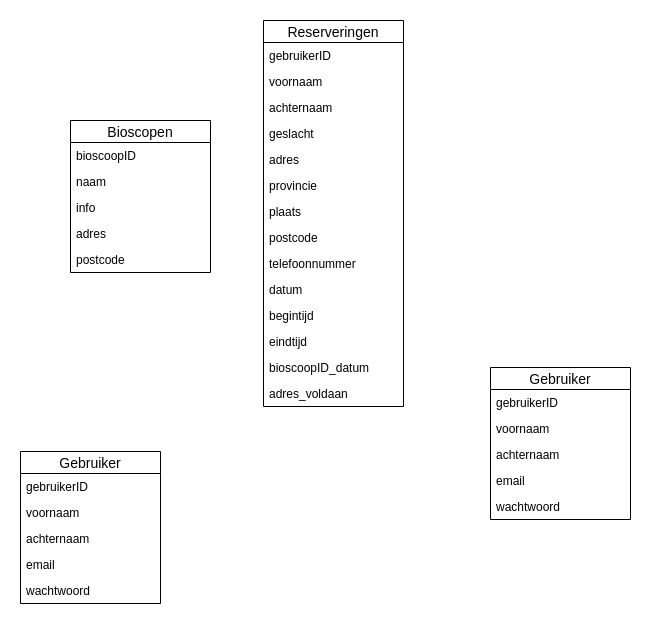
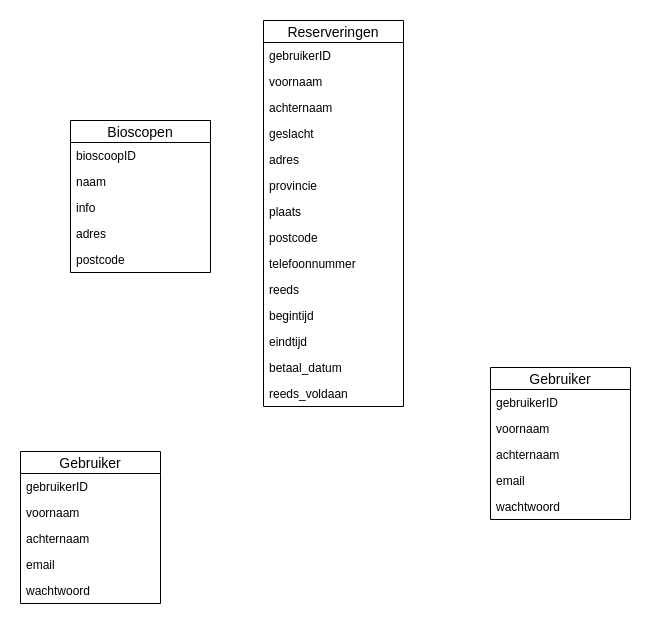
(286, 290) -> (286, 290)
(321, 368) -> (308, 368)
(311, 394) -> (311, 394)
